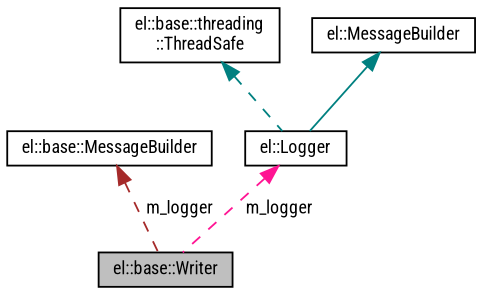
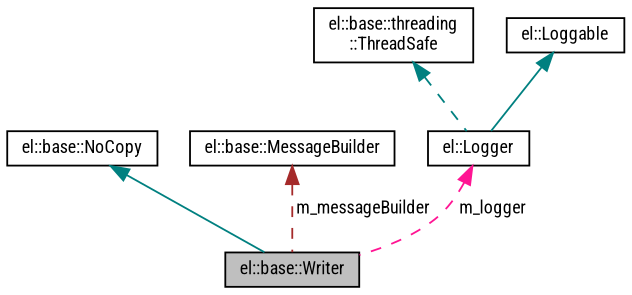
(394, 35) -> (566, 35)
none -> (82, 148)
(178, 209) -> (361, 209)
